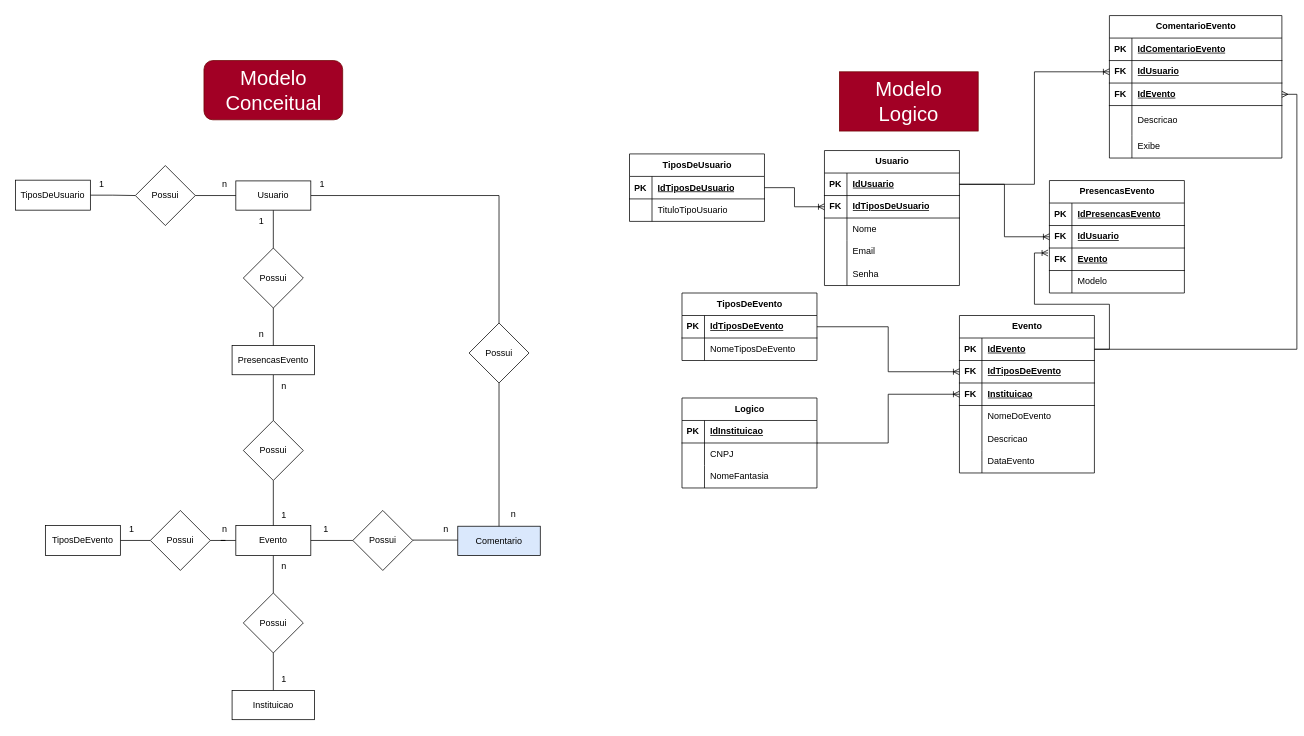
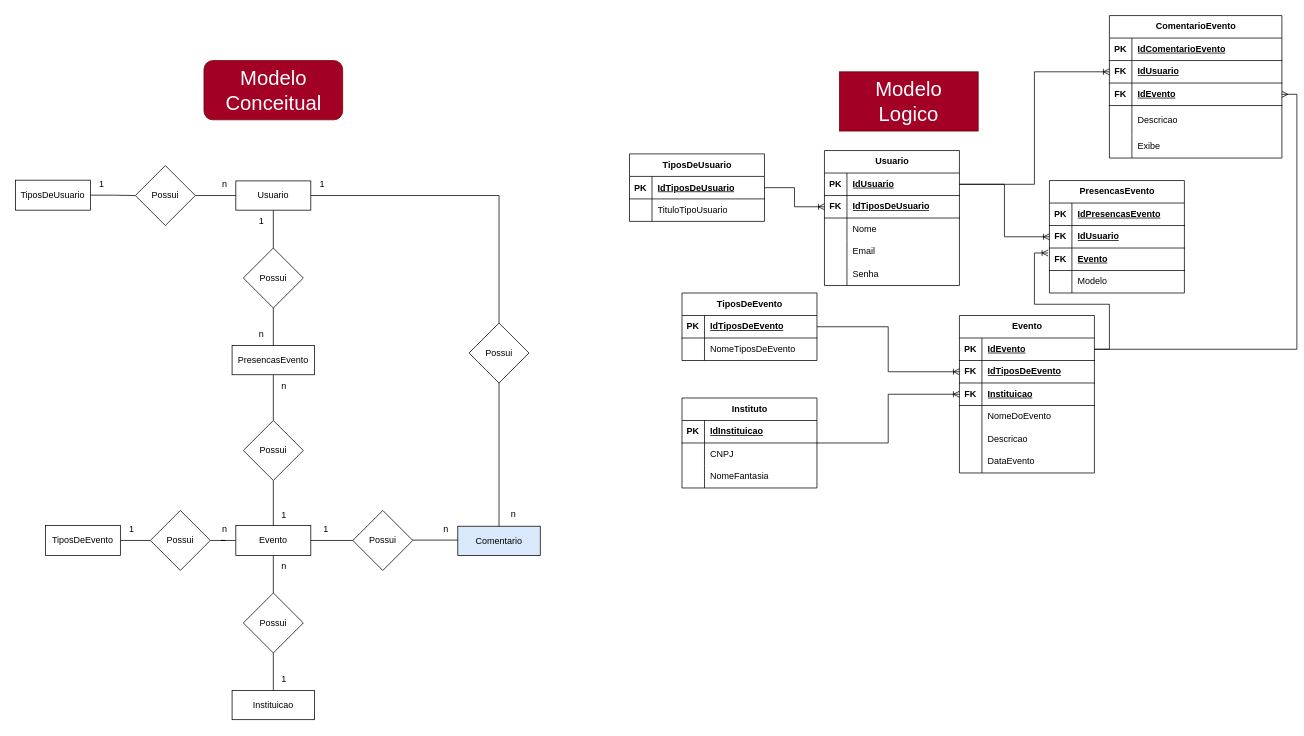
(750, 409) -> (750, 409)
